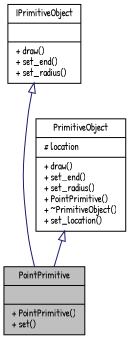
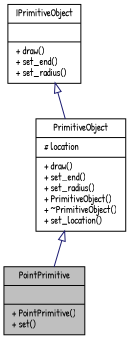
(23, 180) -> (62, 106)
(76, 199) -> (78, 199)
